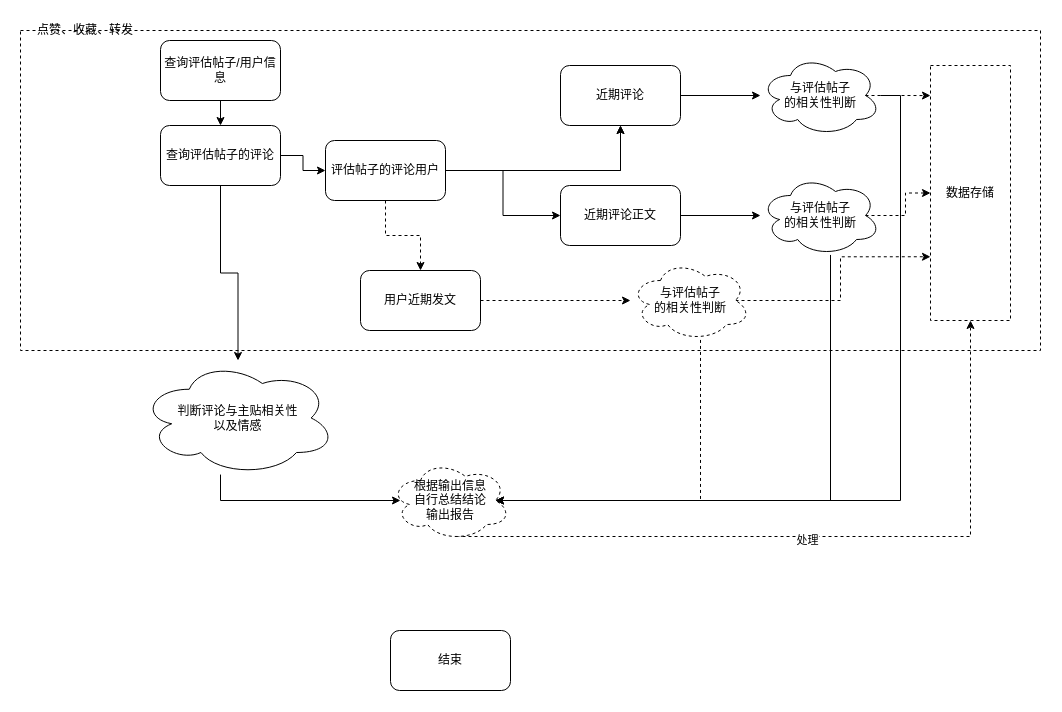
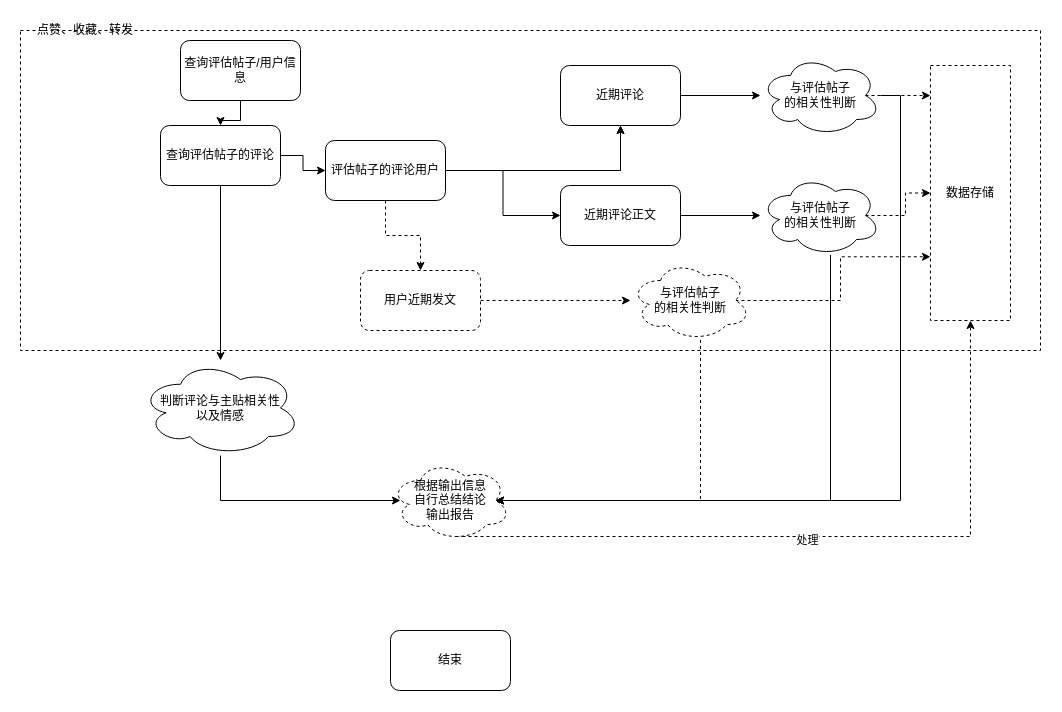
(221, 71) -> (241, 71)
(421, 301) -> (421, 301)
(238, 418) -> (221, 408)
